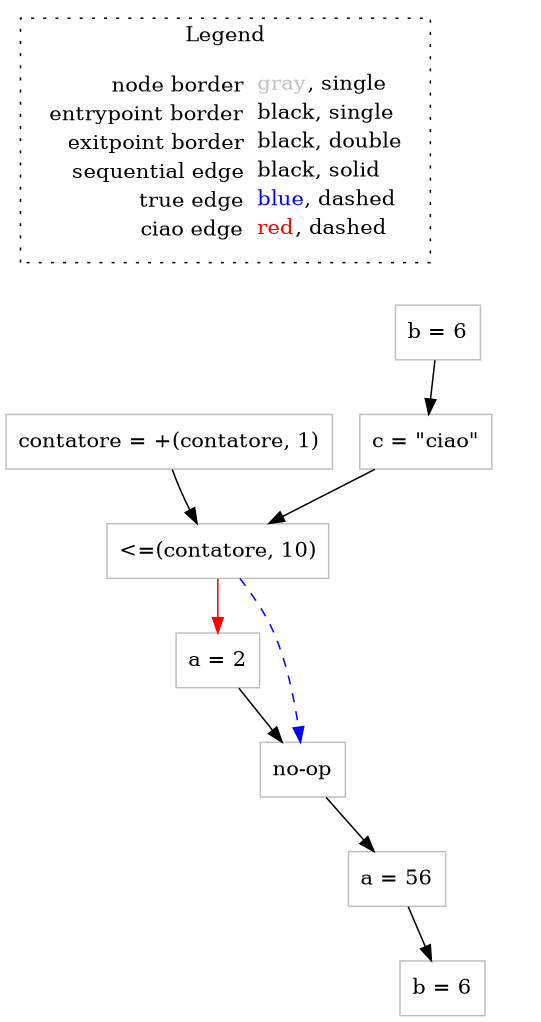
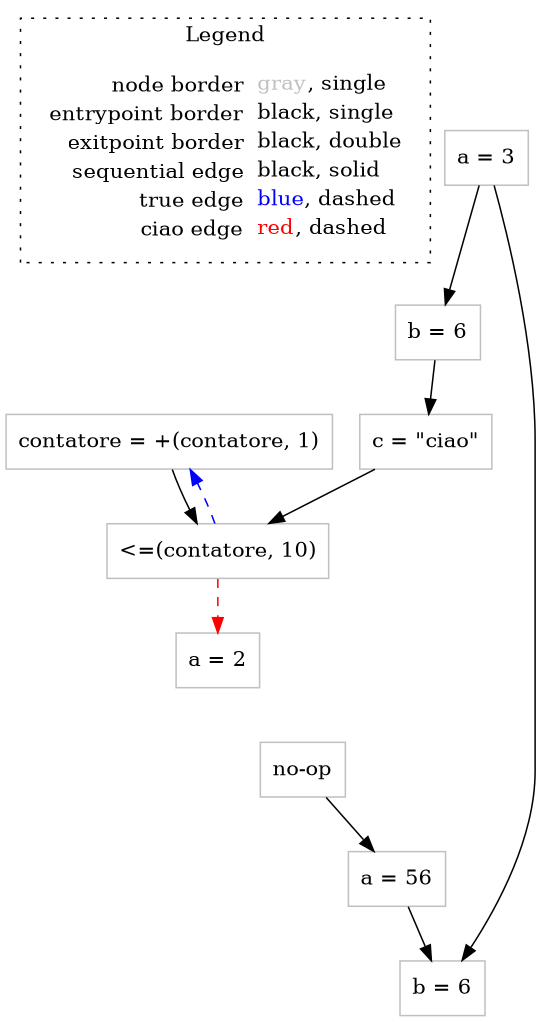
none -> (487, 158)
(218, 598) -> (218, 598)
(280, 648) -> (207, 503)
(256, 709) -> none
